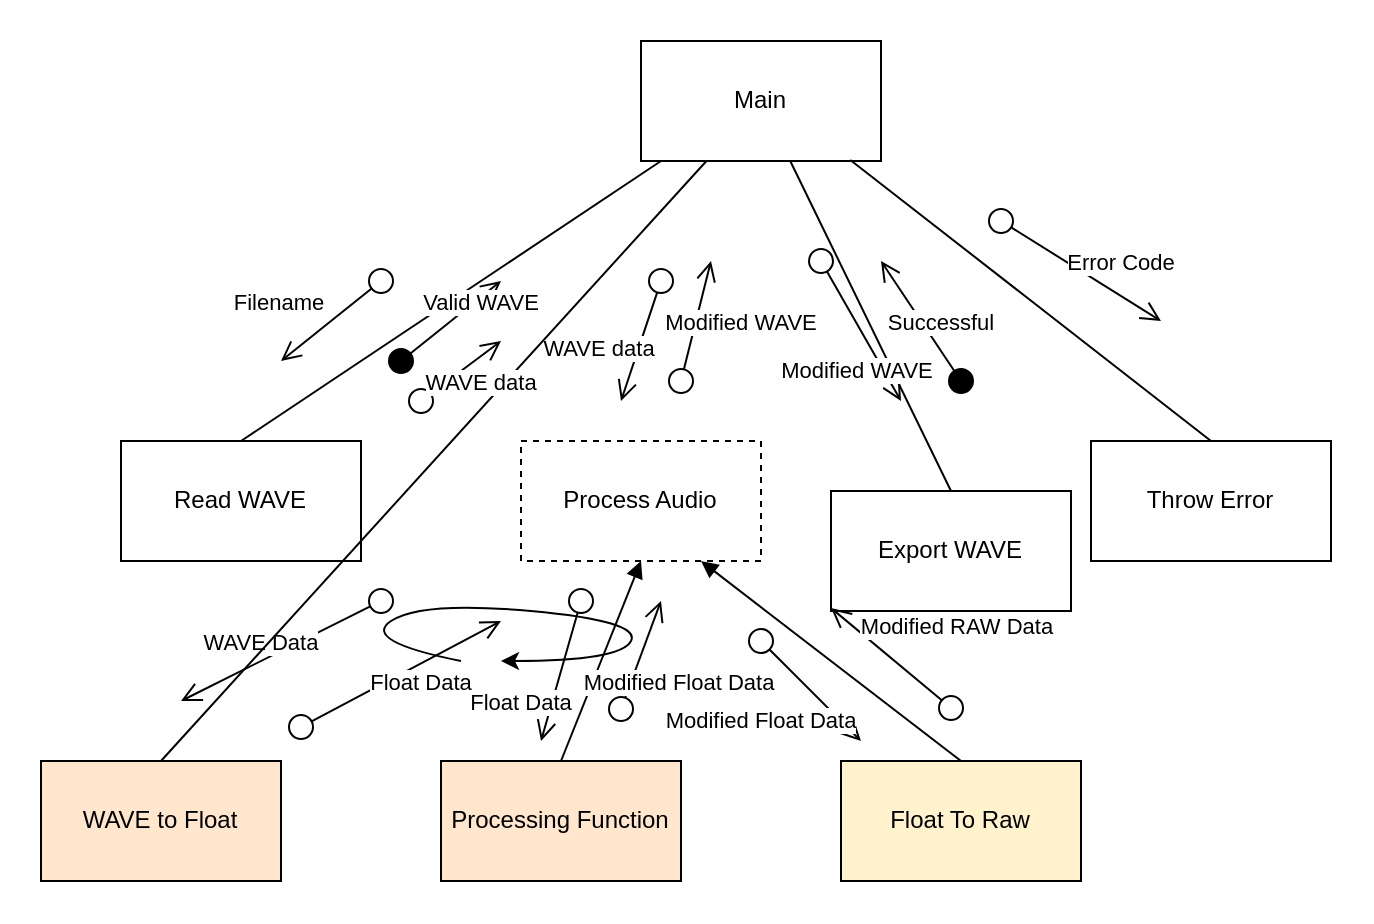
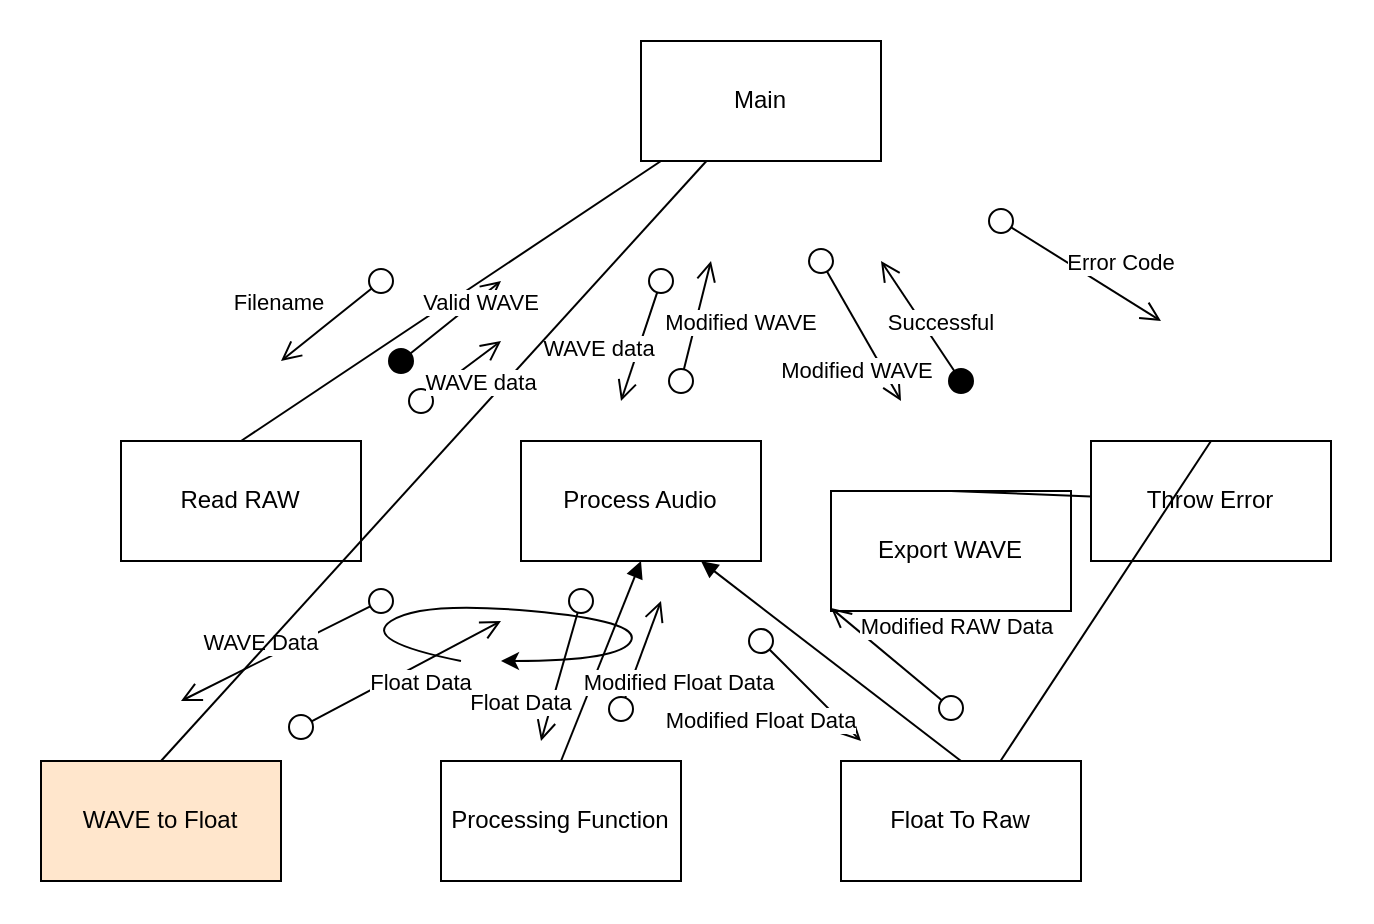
(838, 260) -> (1026, 494)
(1031, 301) -> (1106, 601)
(241, 501) -> (241, 501)
(641, 501) -> (641, 501)
(561, 821) -> (561, 821)
(961, 821) -> (961, 821)
